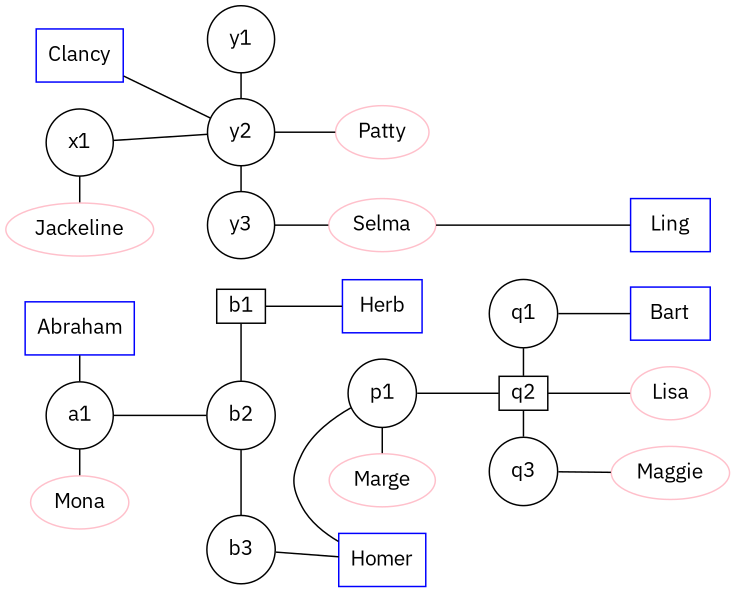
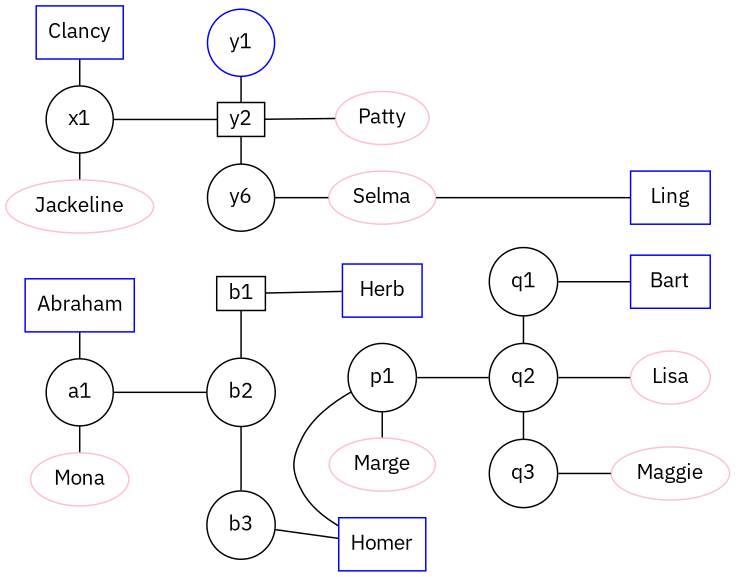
(241, 39) -> (241, 43)
(167, 97) -> (80, 72)
(241, 132) -> (241, 119)
(241, 225) -> (241, 198)
(523, 393) -> (523, 378)
